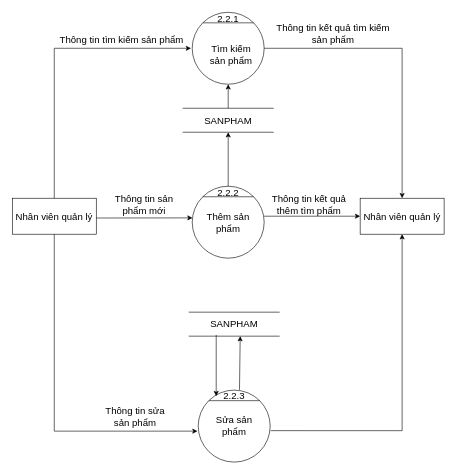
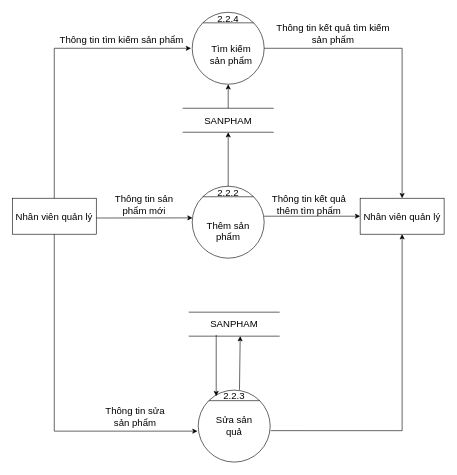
(228, 18) -> (228, 18)
(228, 222) -> (228, 231)
(234, 426) -> (234, 426)
